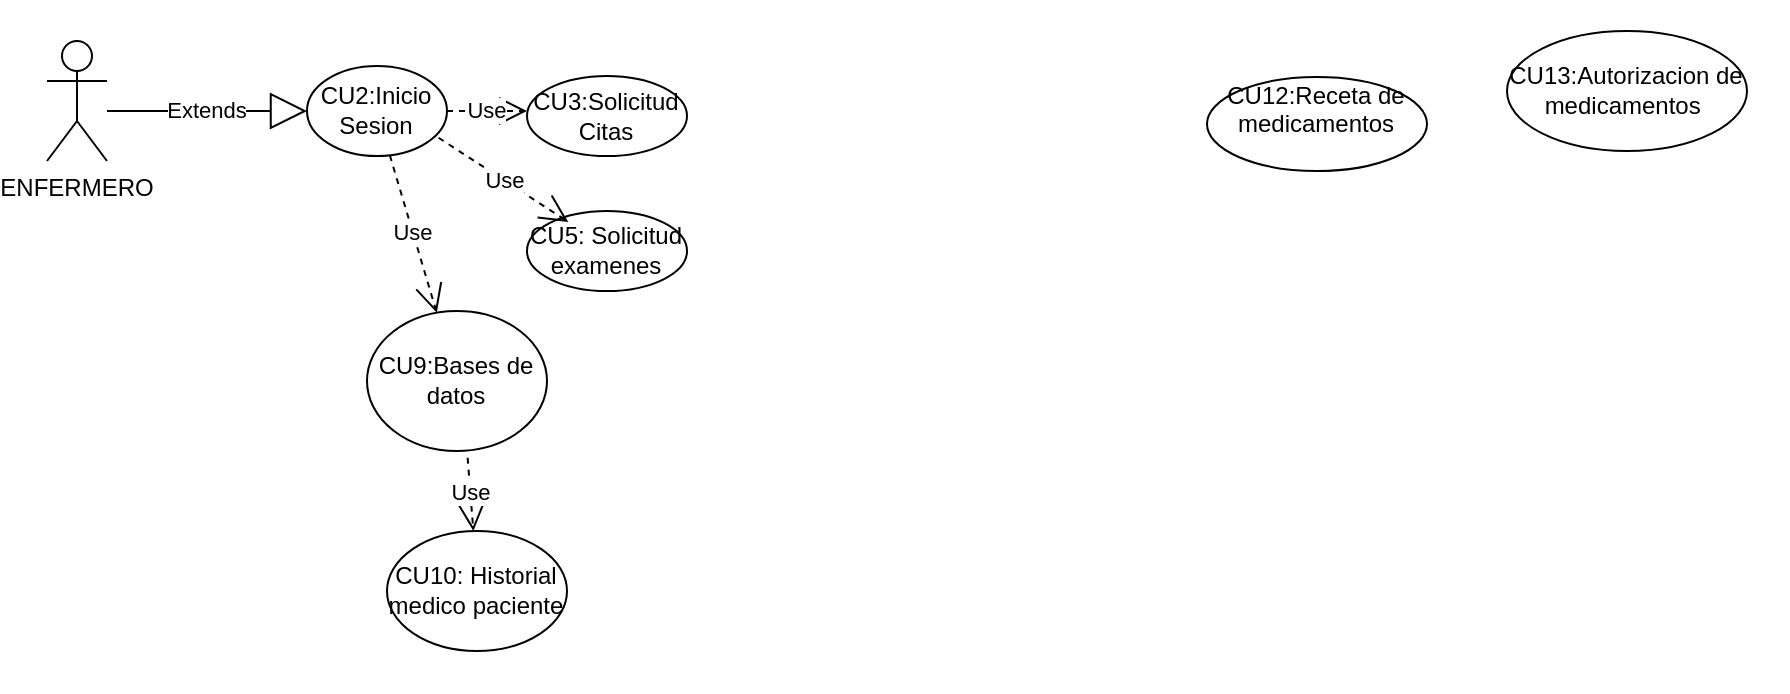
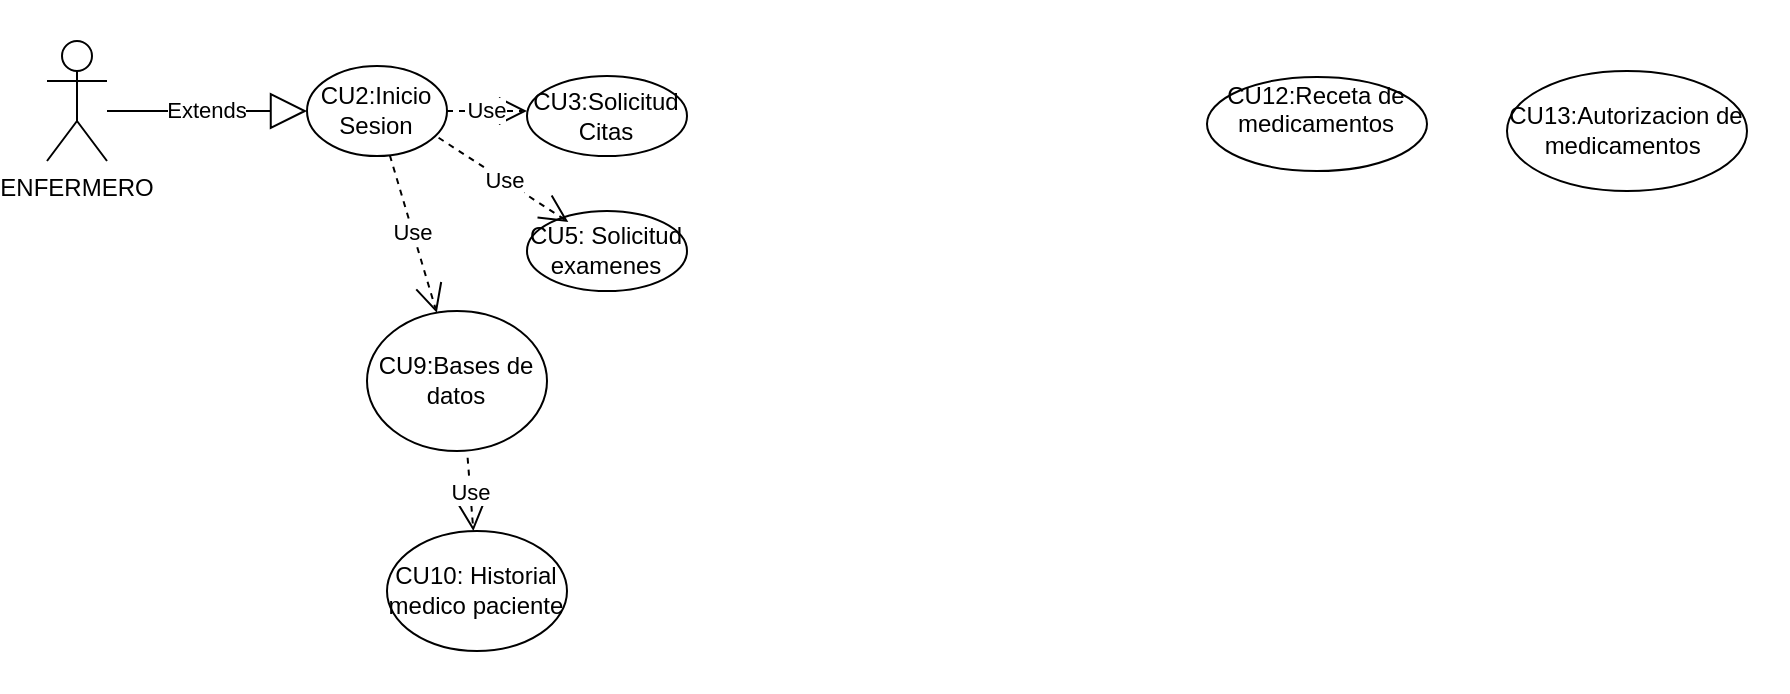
(1627, 91) -> (1627, 131)
